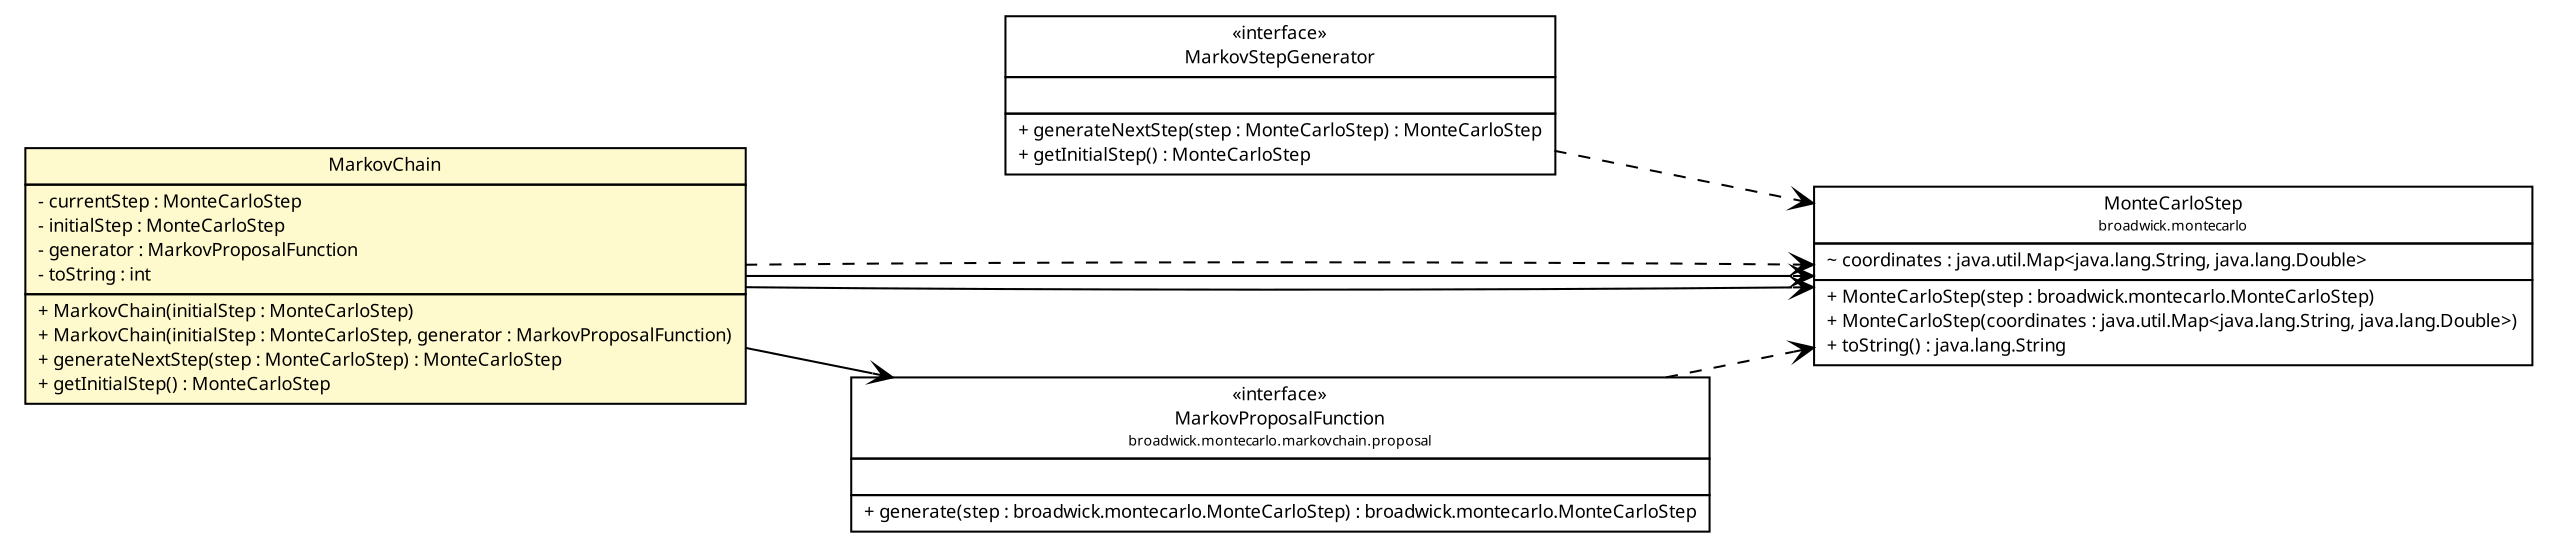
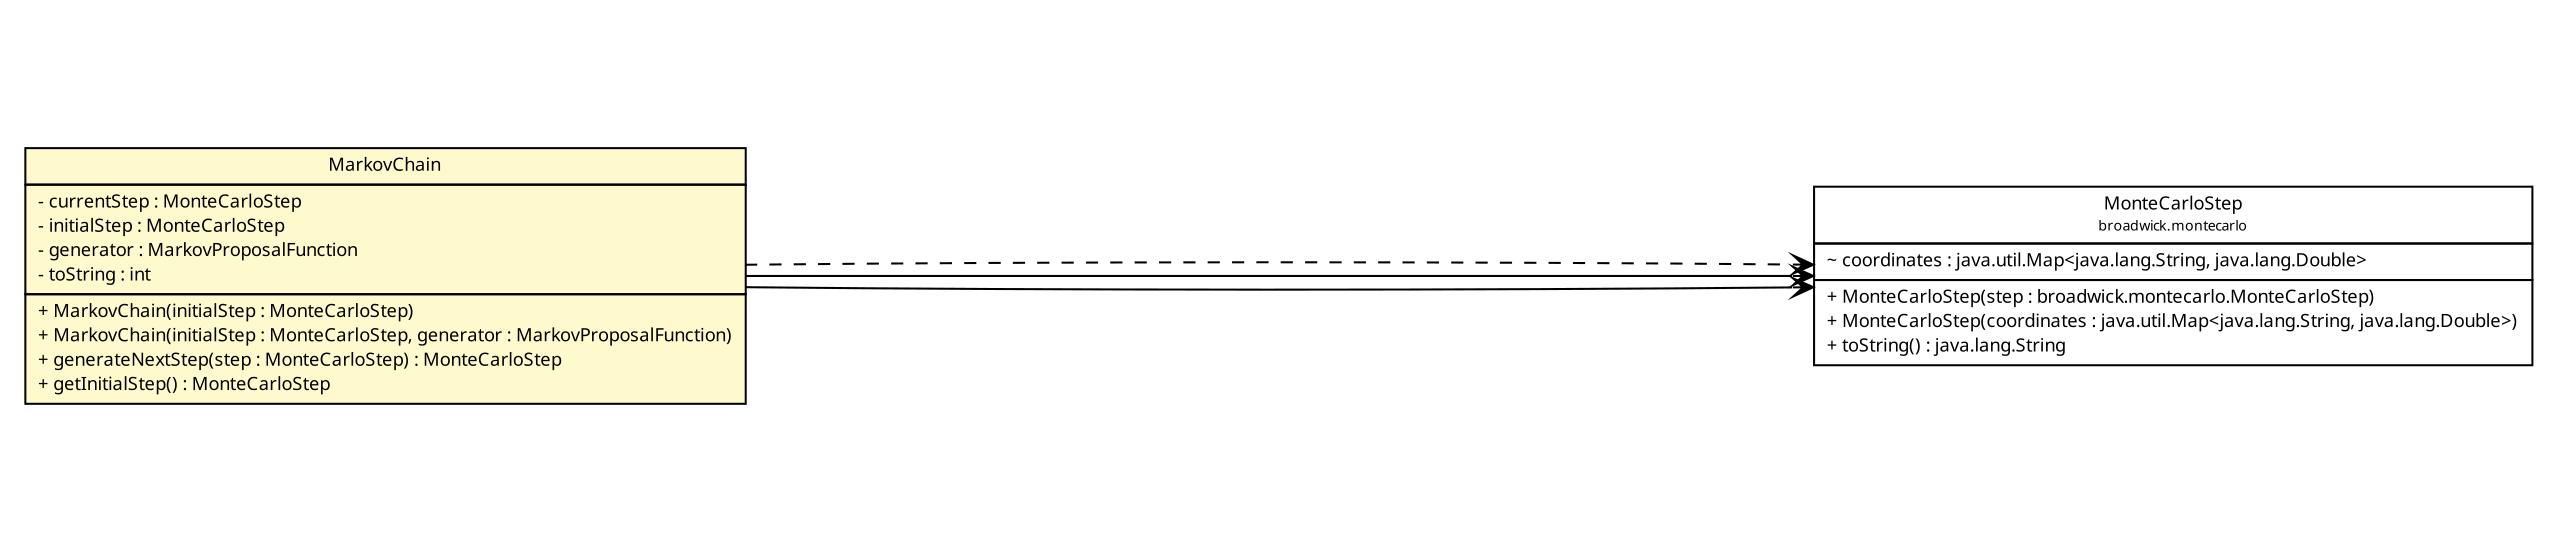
(1279, 95) -> none
(1279, 455) -> none
